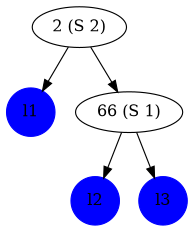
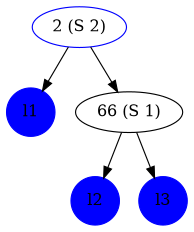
(79, 27) -> (79, 27)
